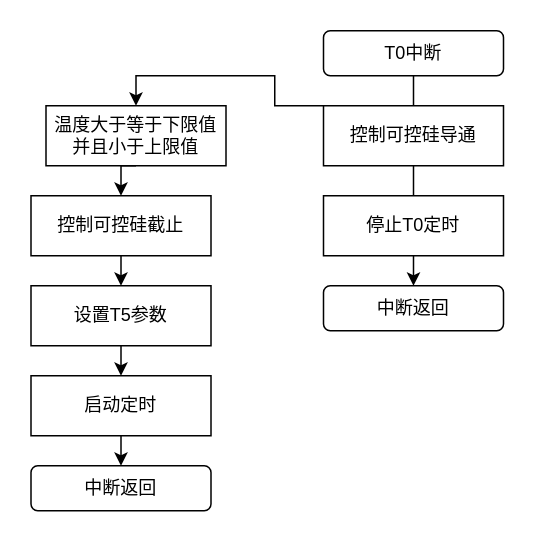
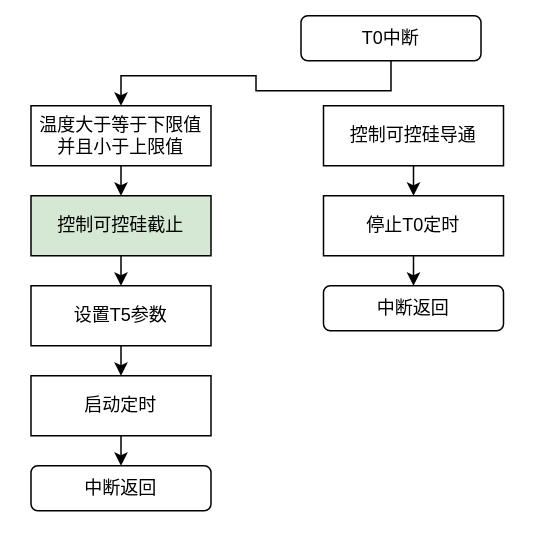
(413, 53) -> (391, 38)
(136, 136) -> (121, 136)
(413, 188) -> (413, 184)
(121, 226) -> (121, 226)
